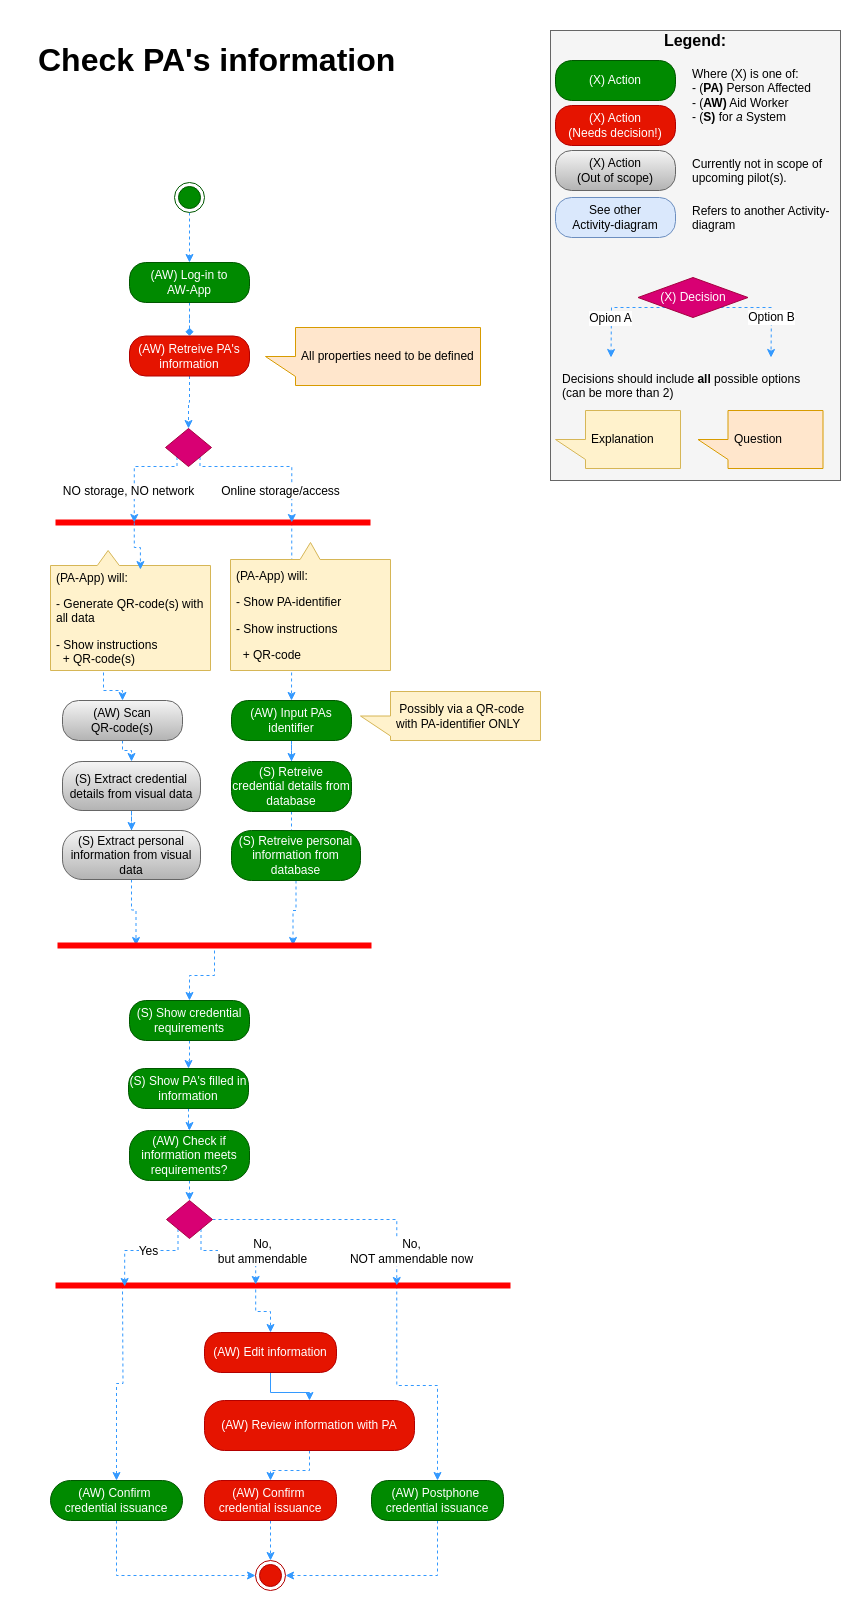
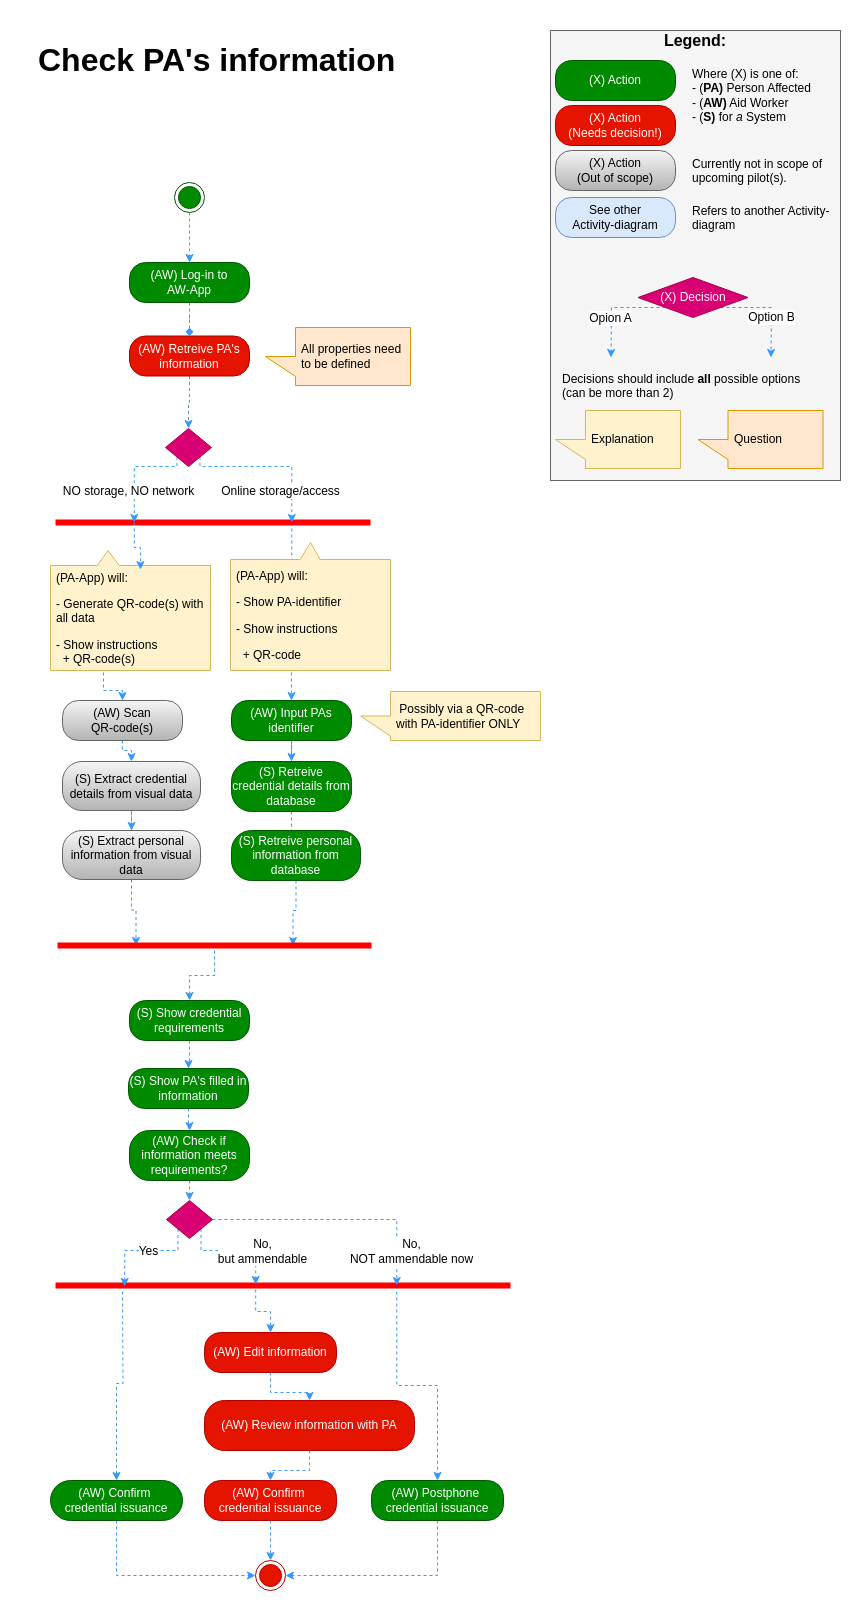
(373, 357) -> (338, 357)
(281, 1393) -> (281, 1393)
